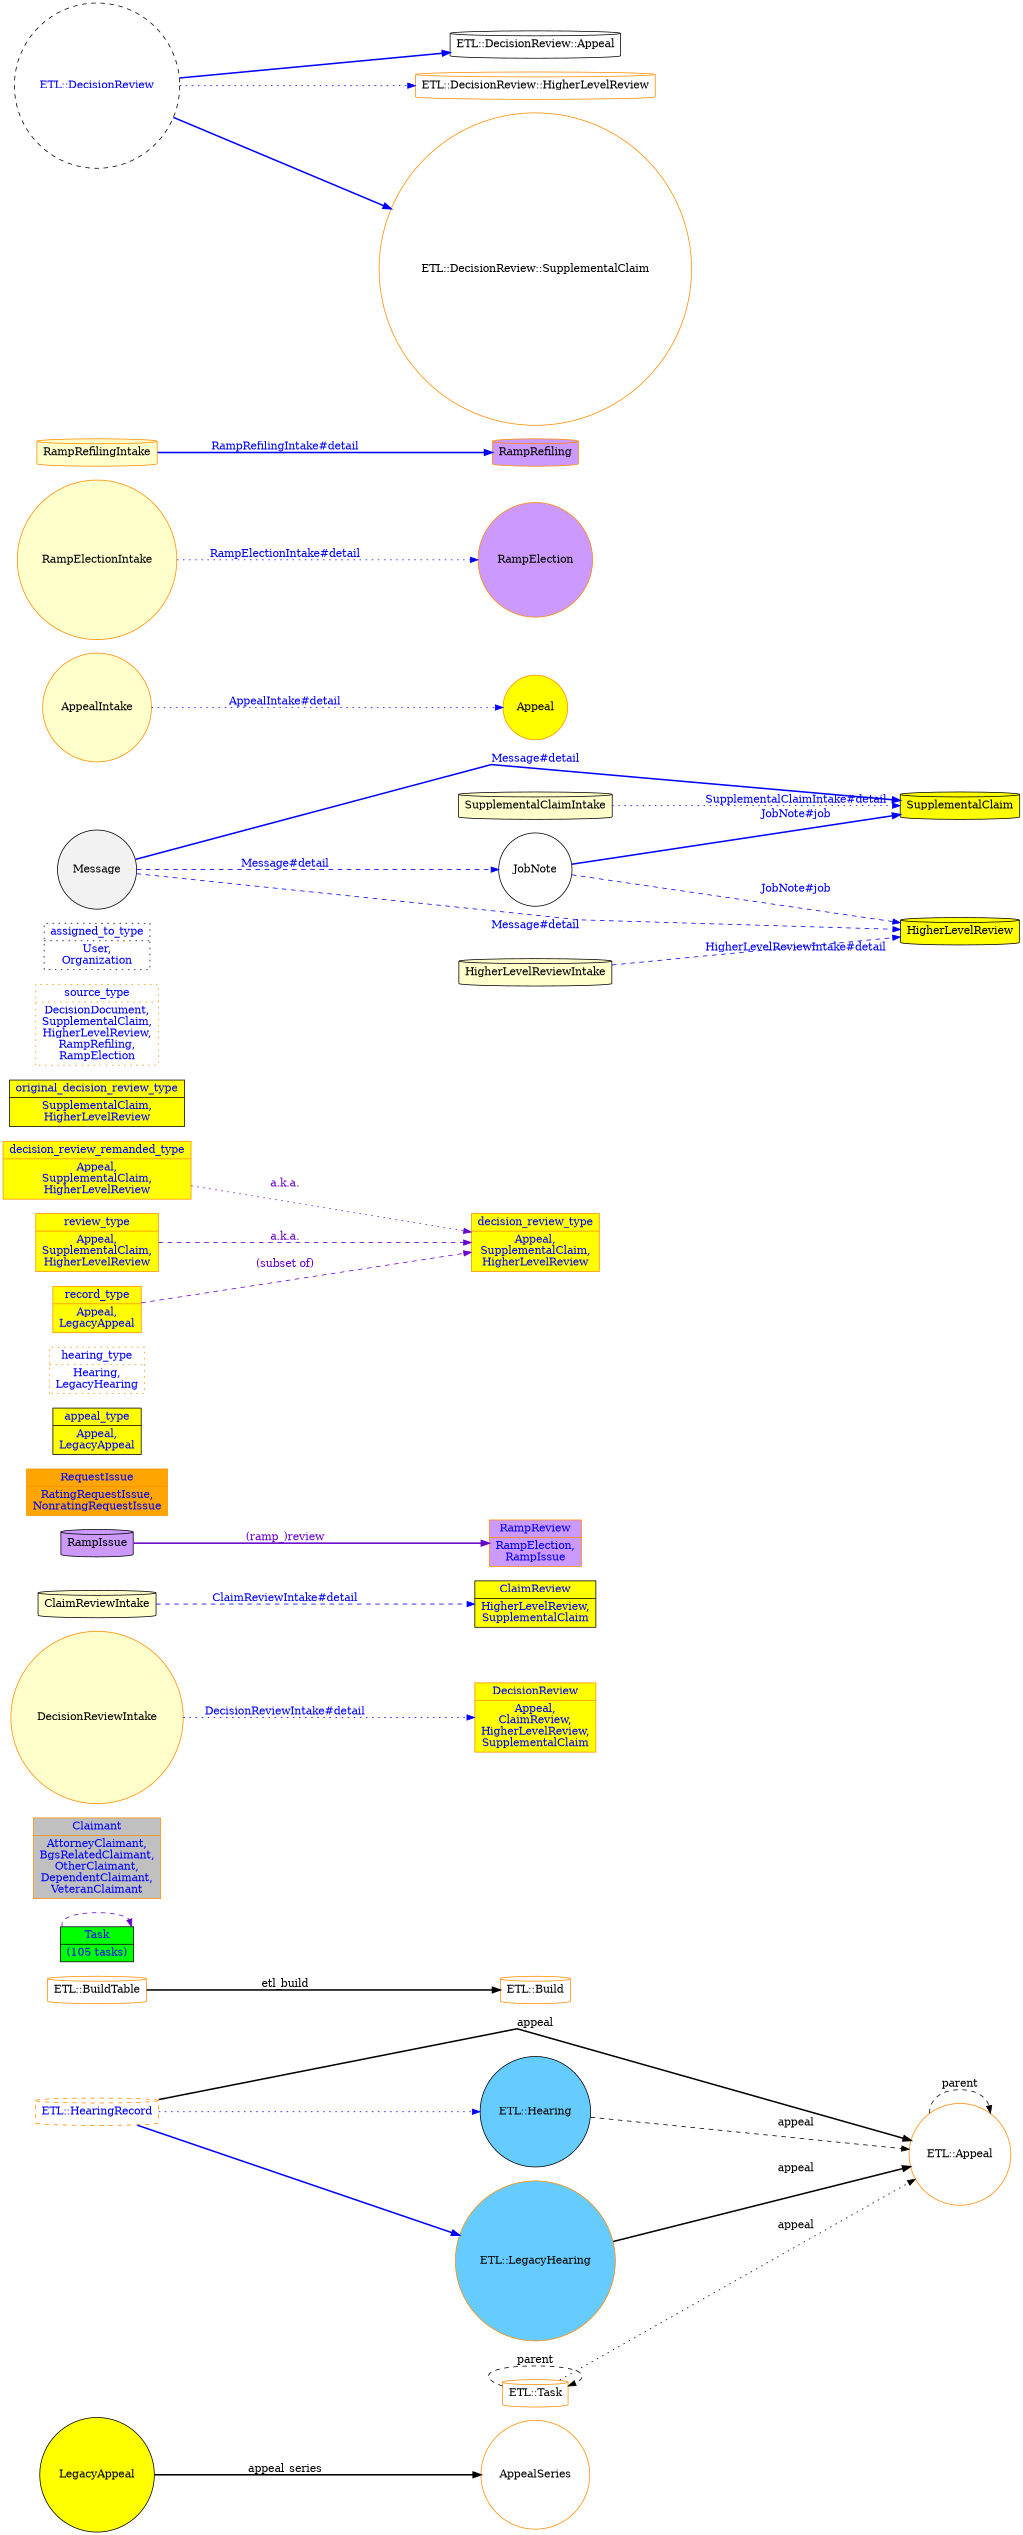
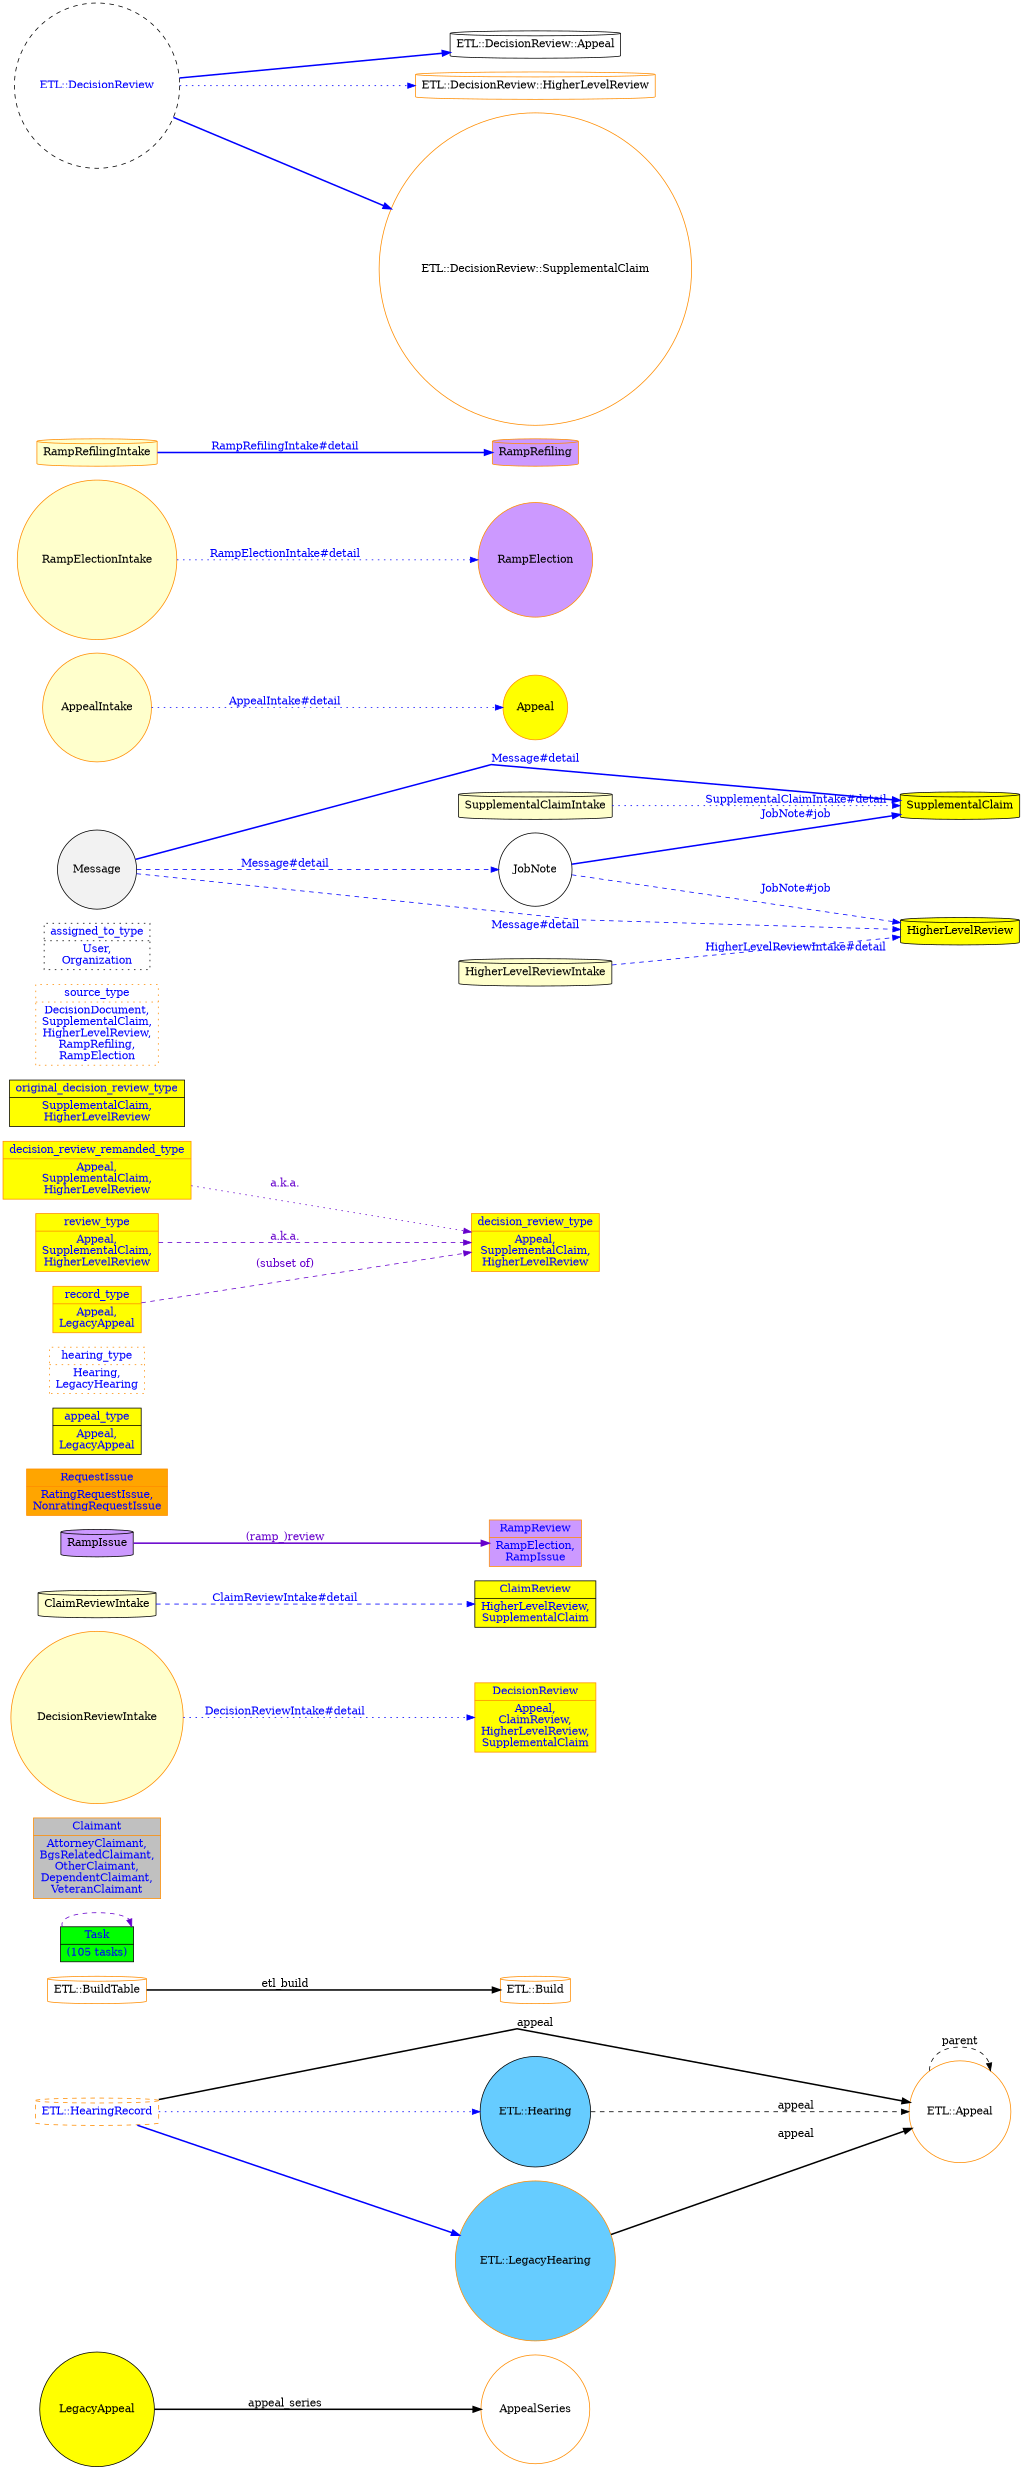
(535, 2393) -> none
